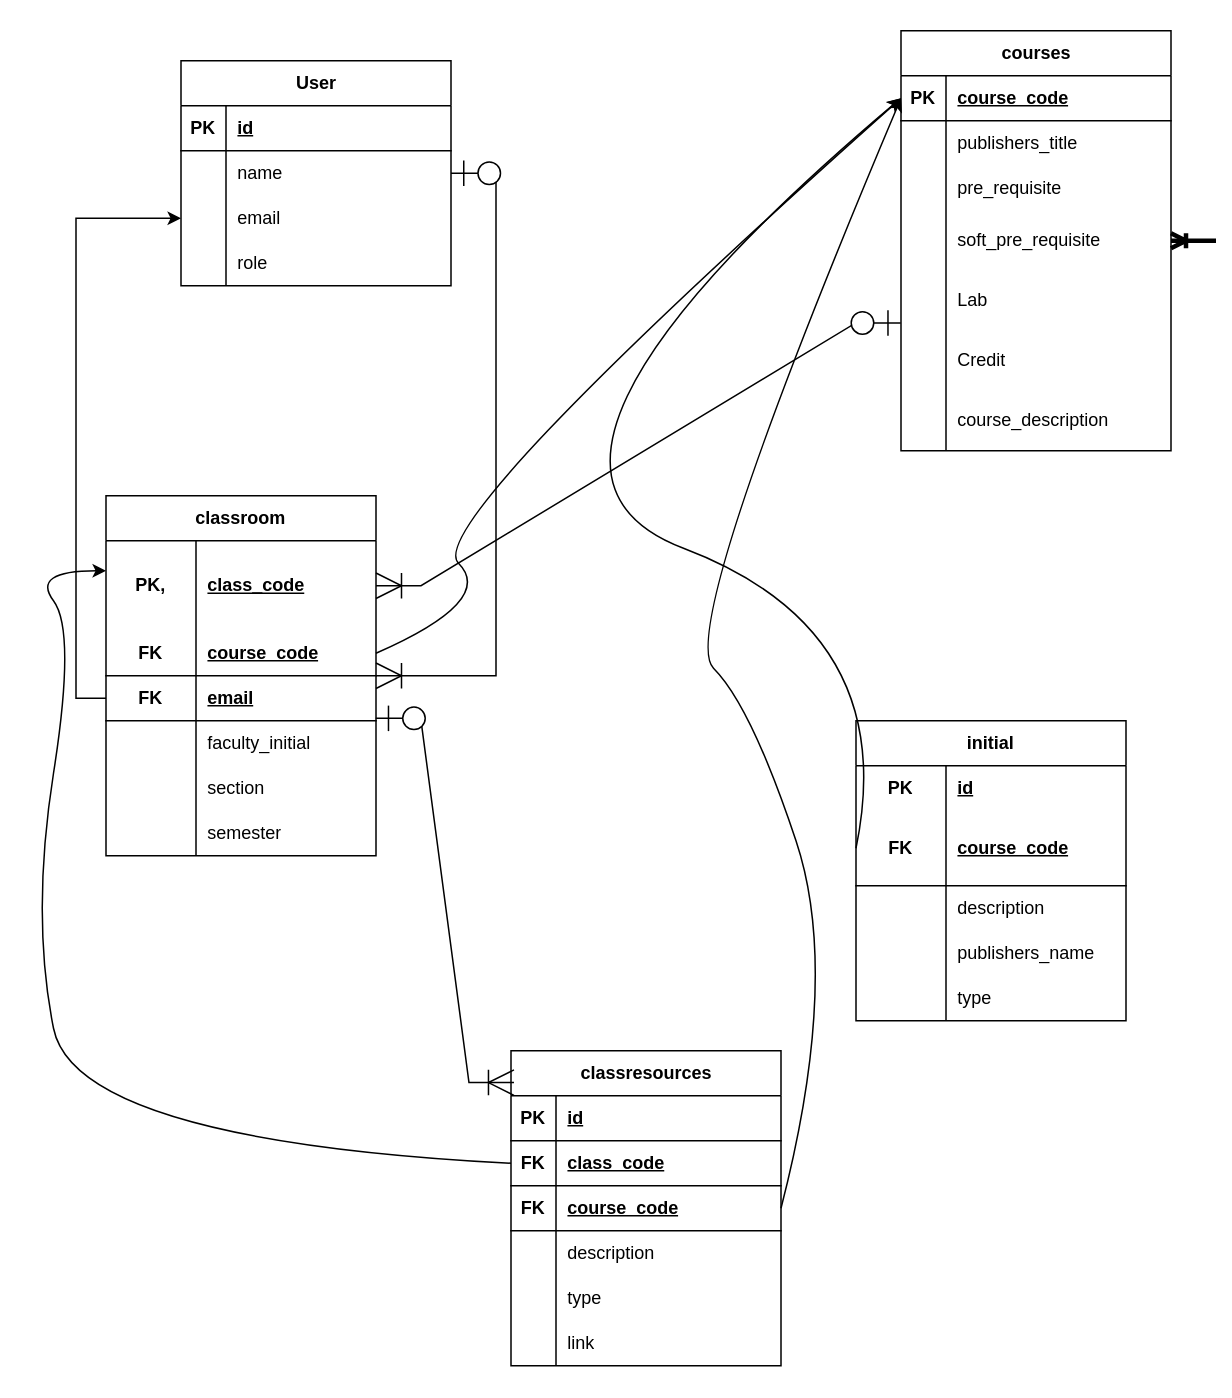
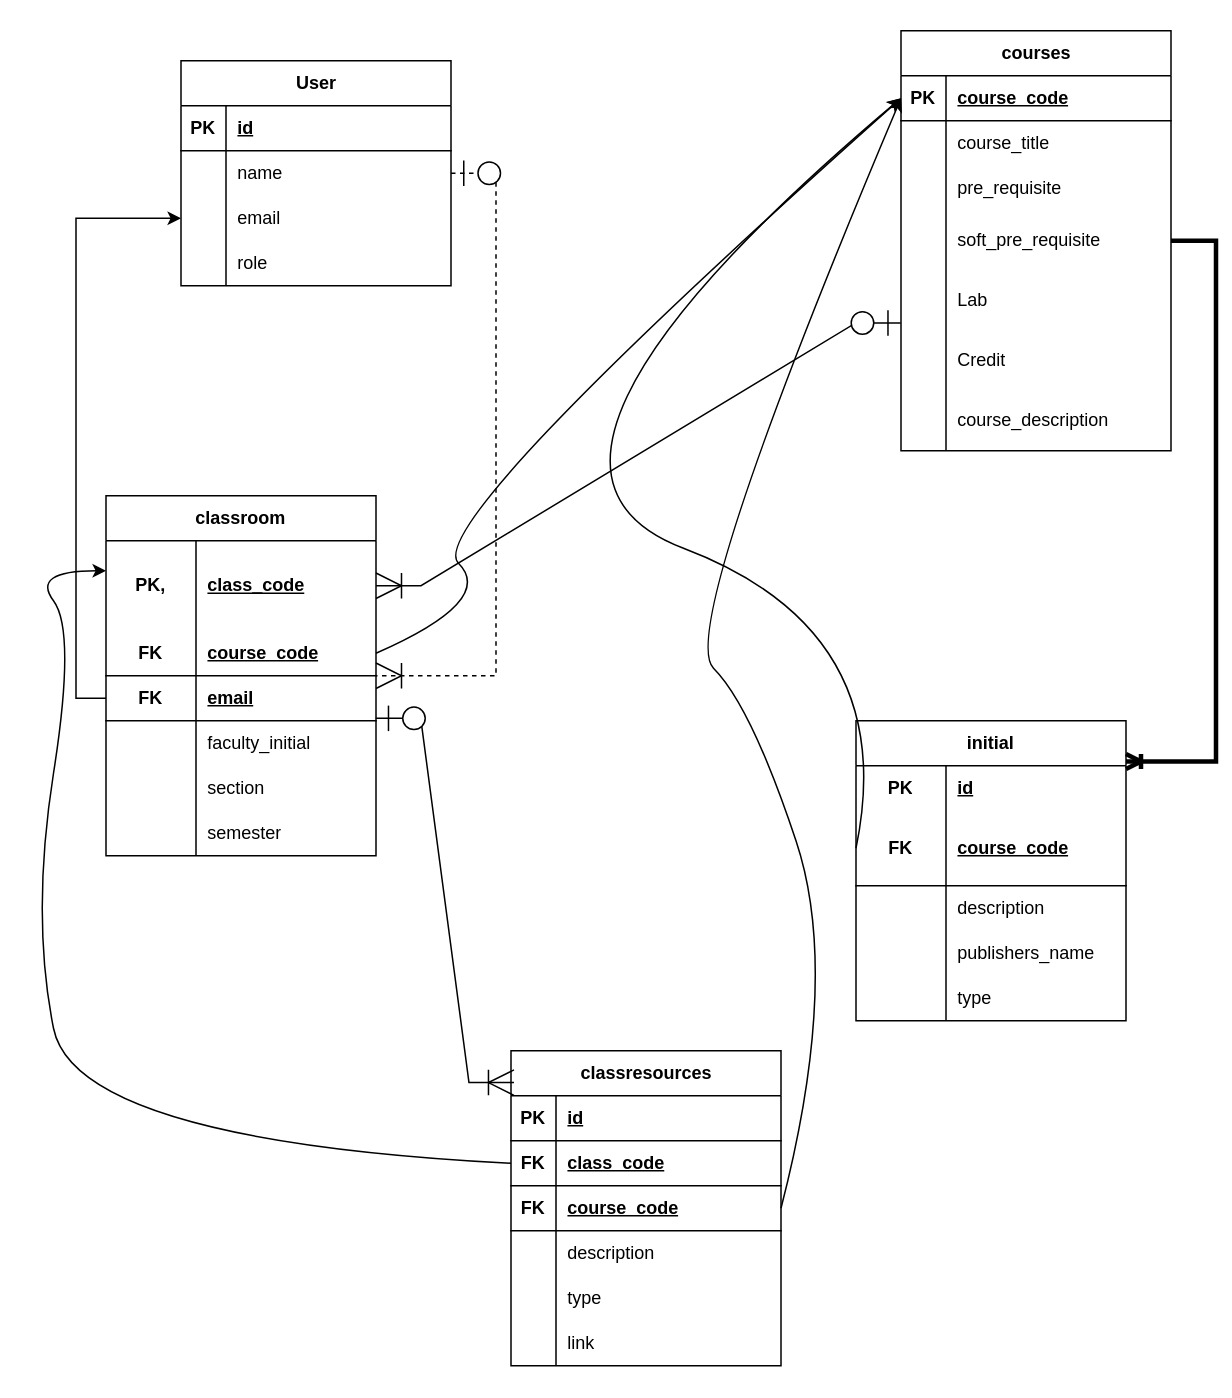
(1029, 143) -> (1014, 143)
(1181, 241) -> (1216, 544)
(496, 642) -> (496, 642)
